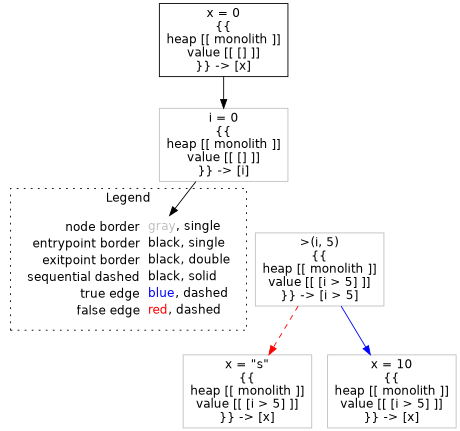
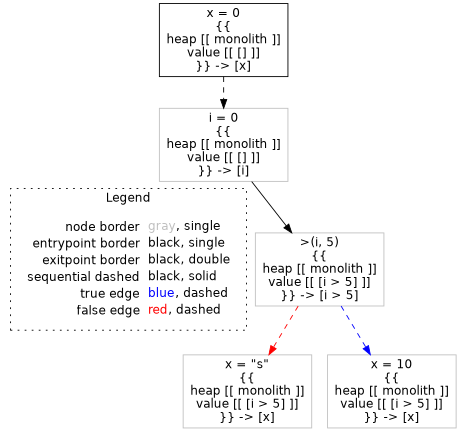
(224, 88) -> (224, 88)
(185, 195) -> (269, 204)
(353, 327) -> (353, 327)
